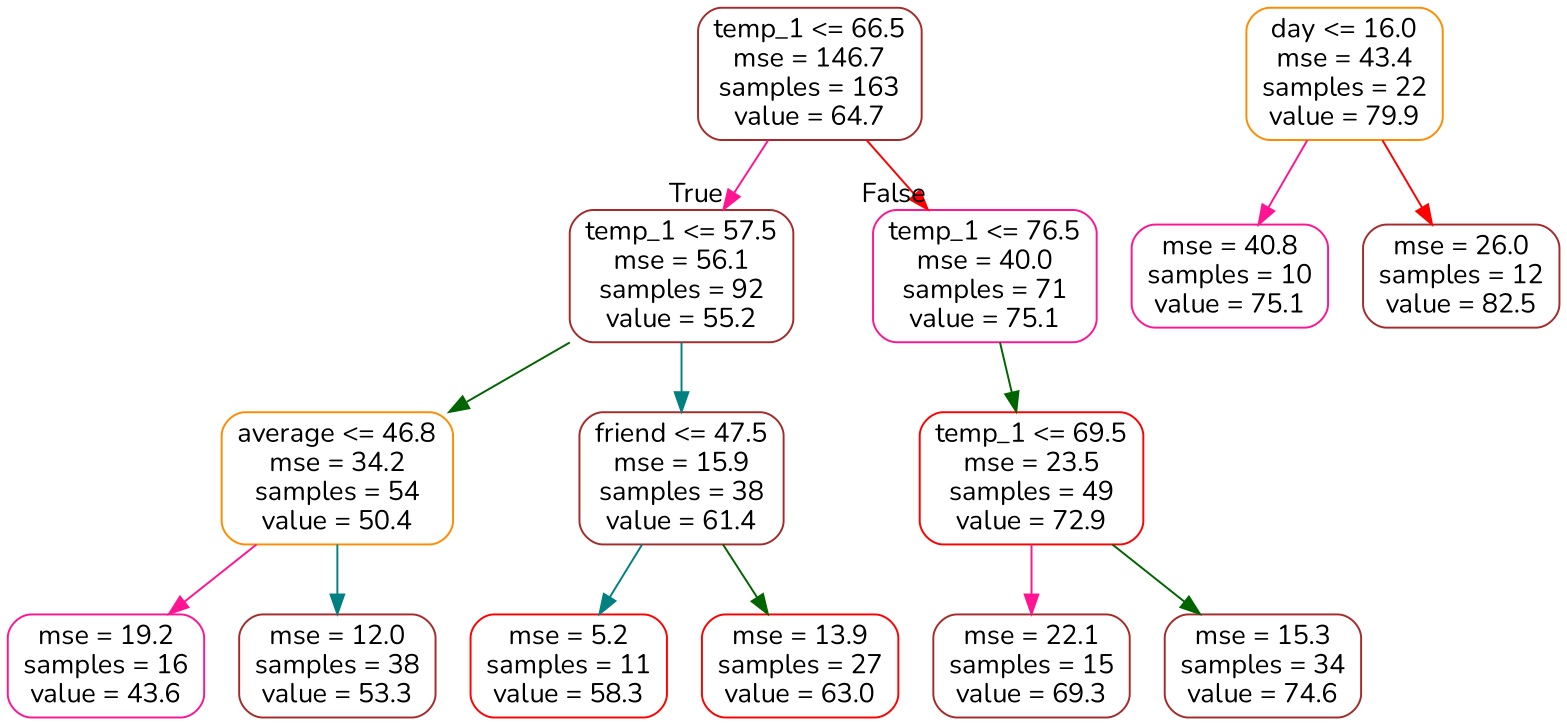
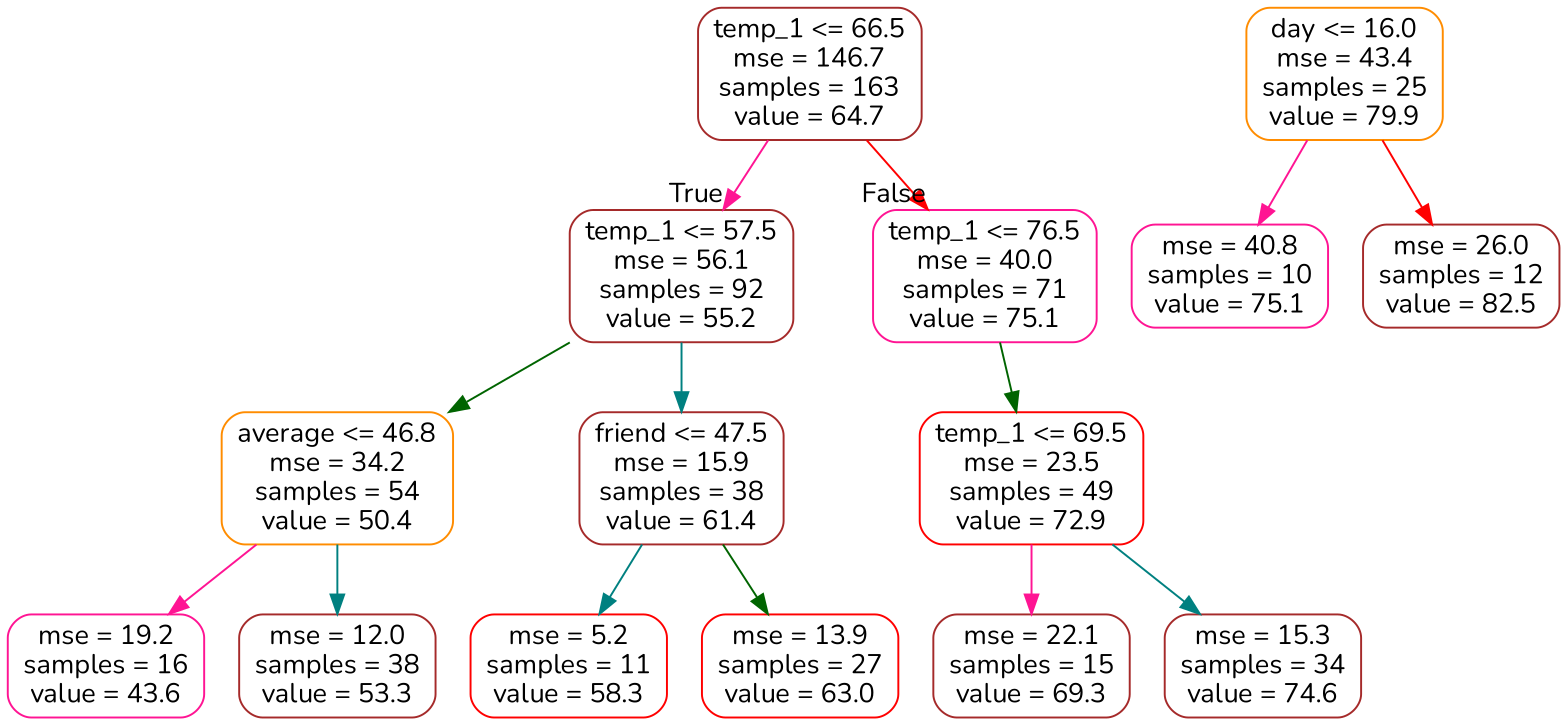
(1345, 74) -> (1345, 74)
(1148, 573) -> (1148, 573)
